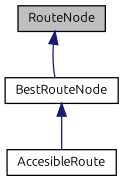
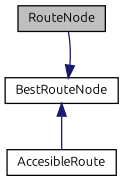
(53, 61) -> (70, 48)
